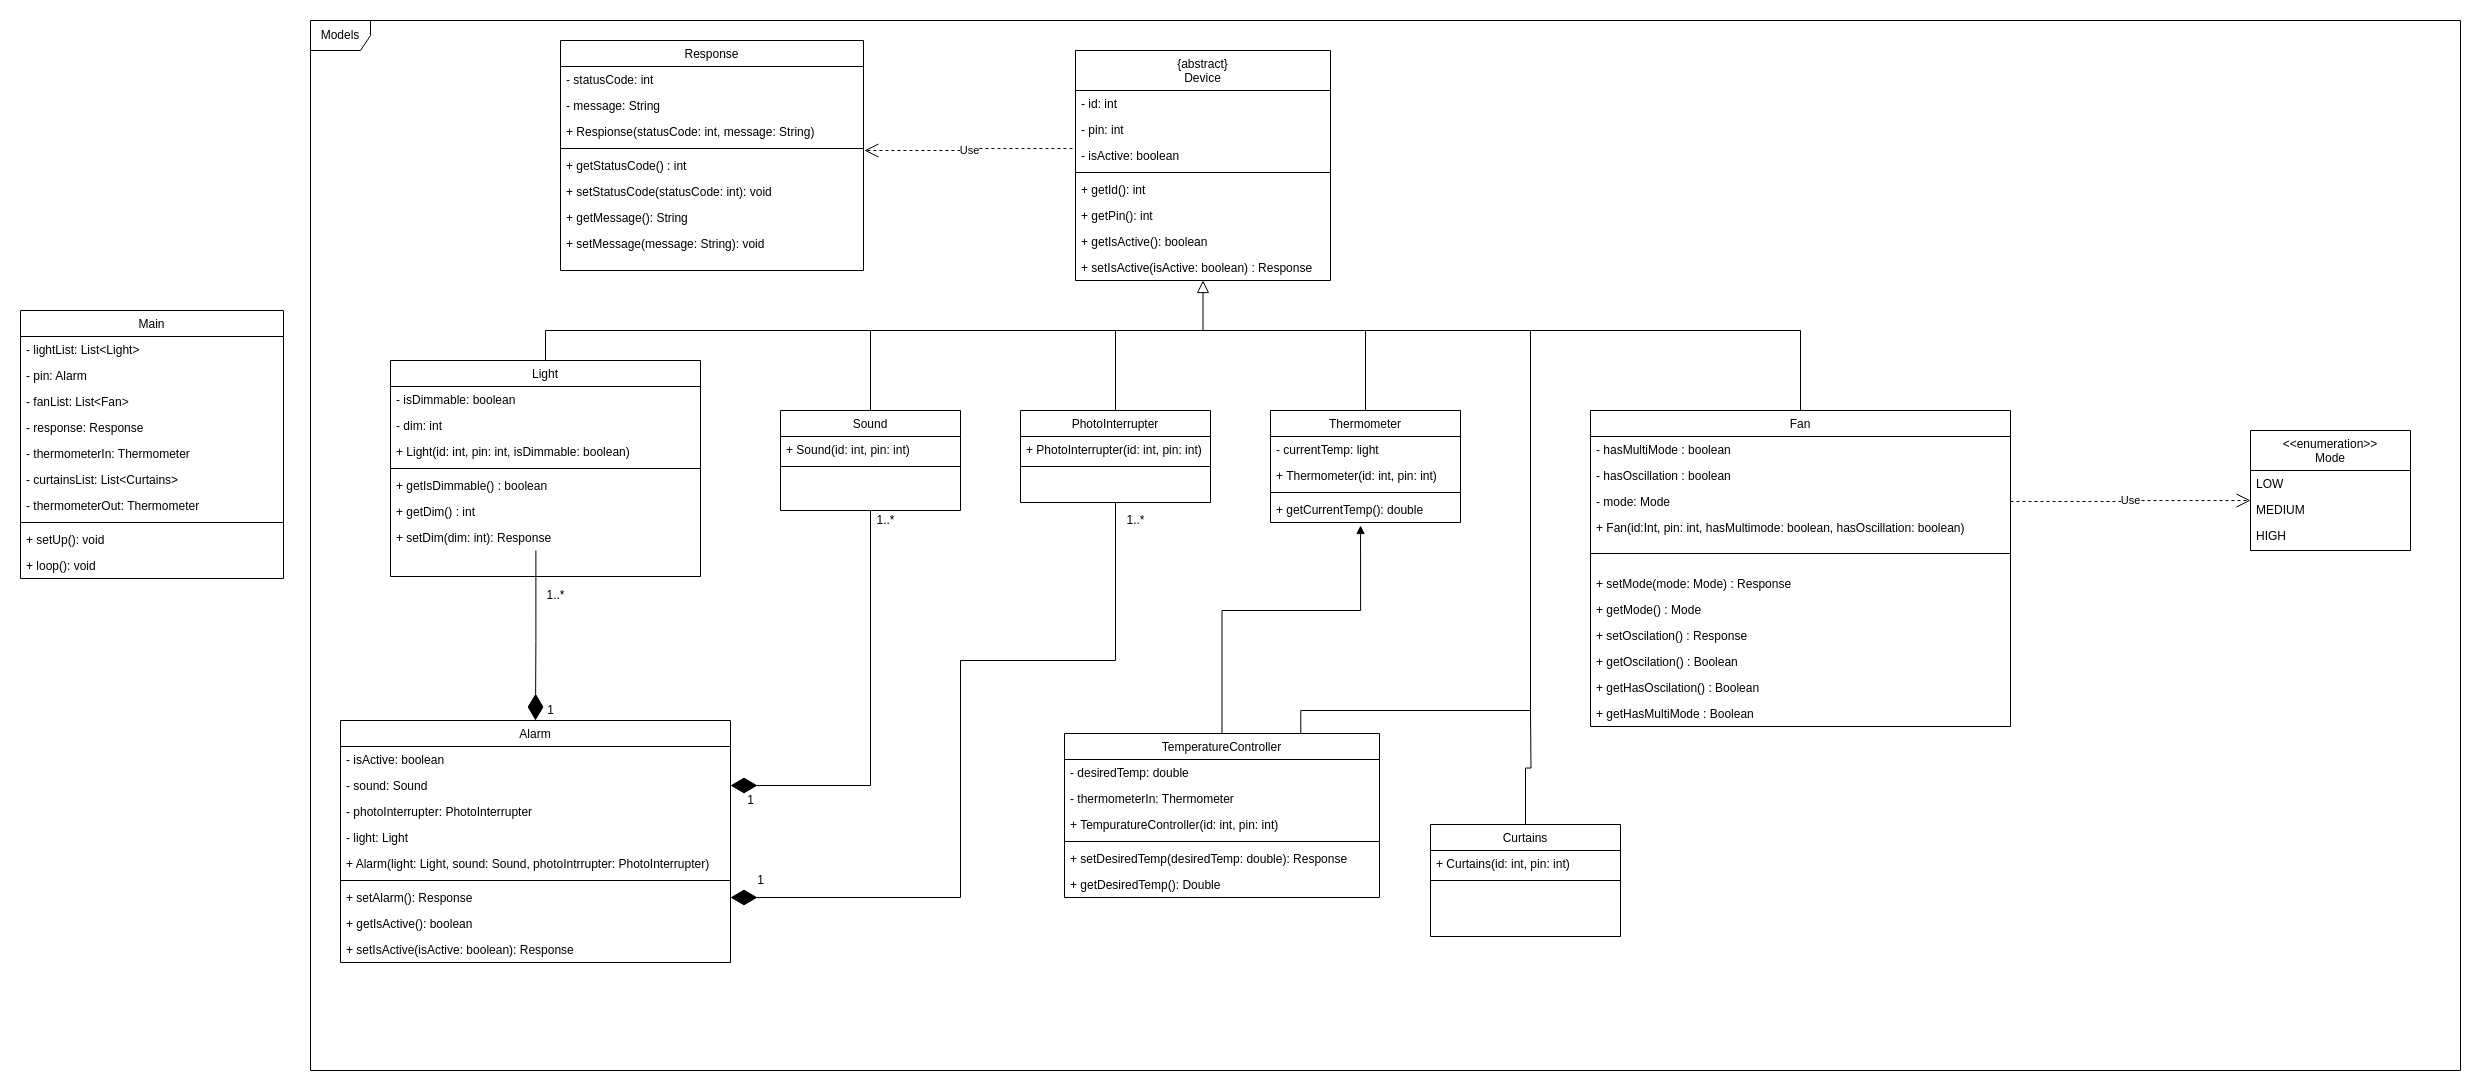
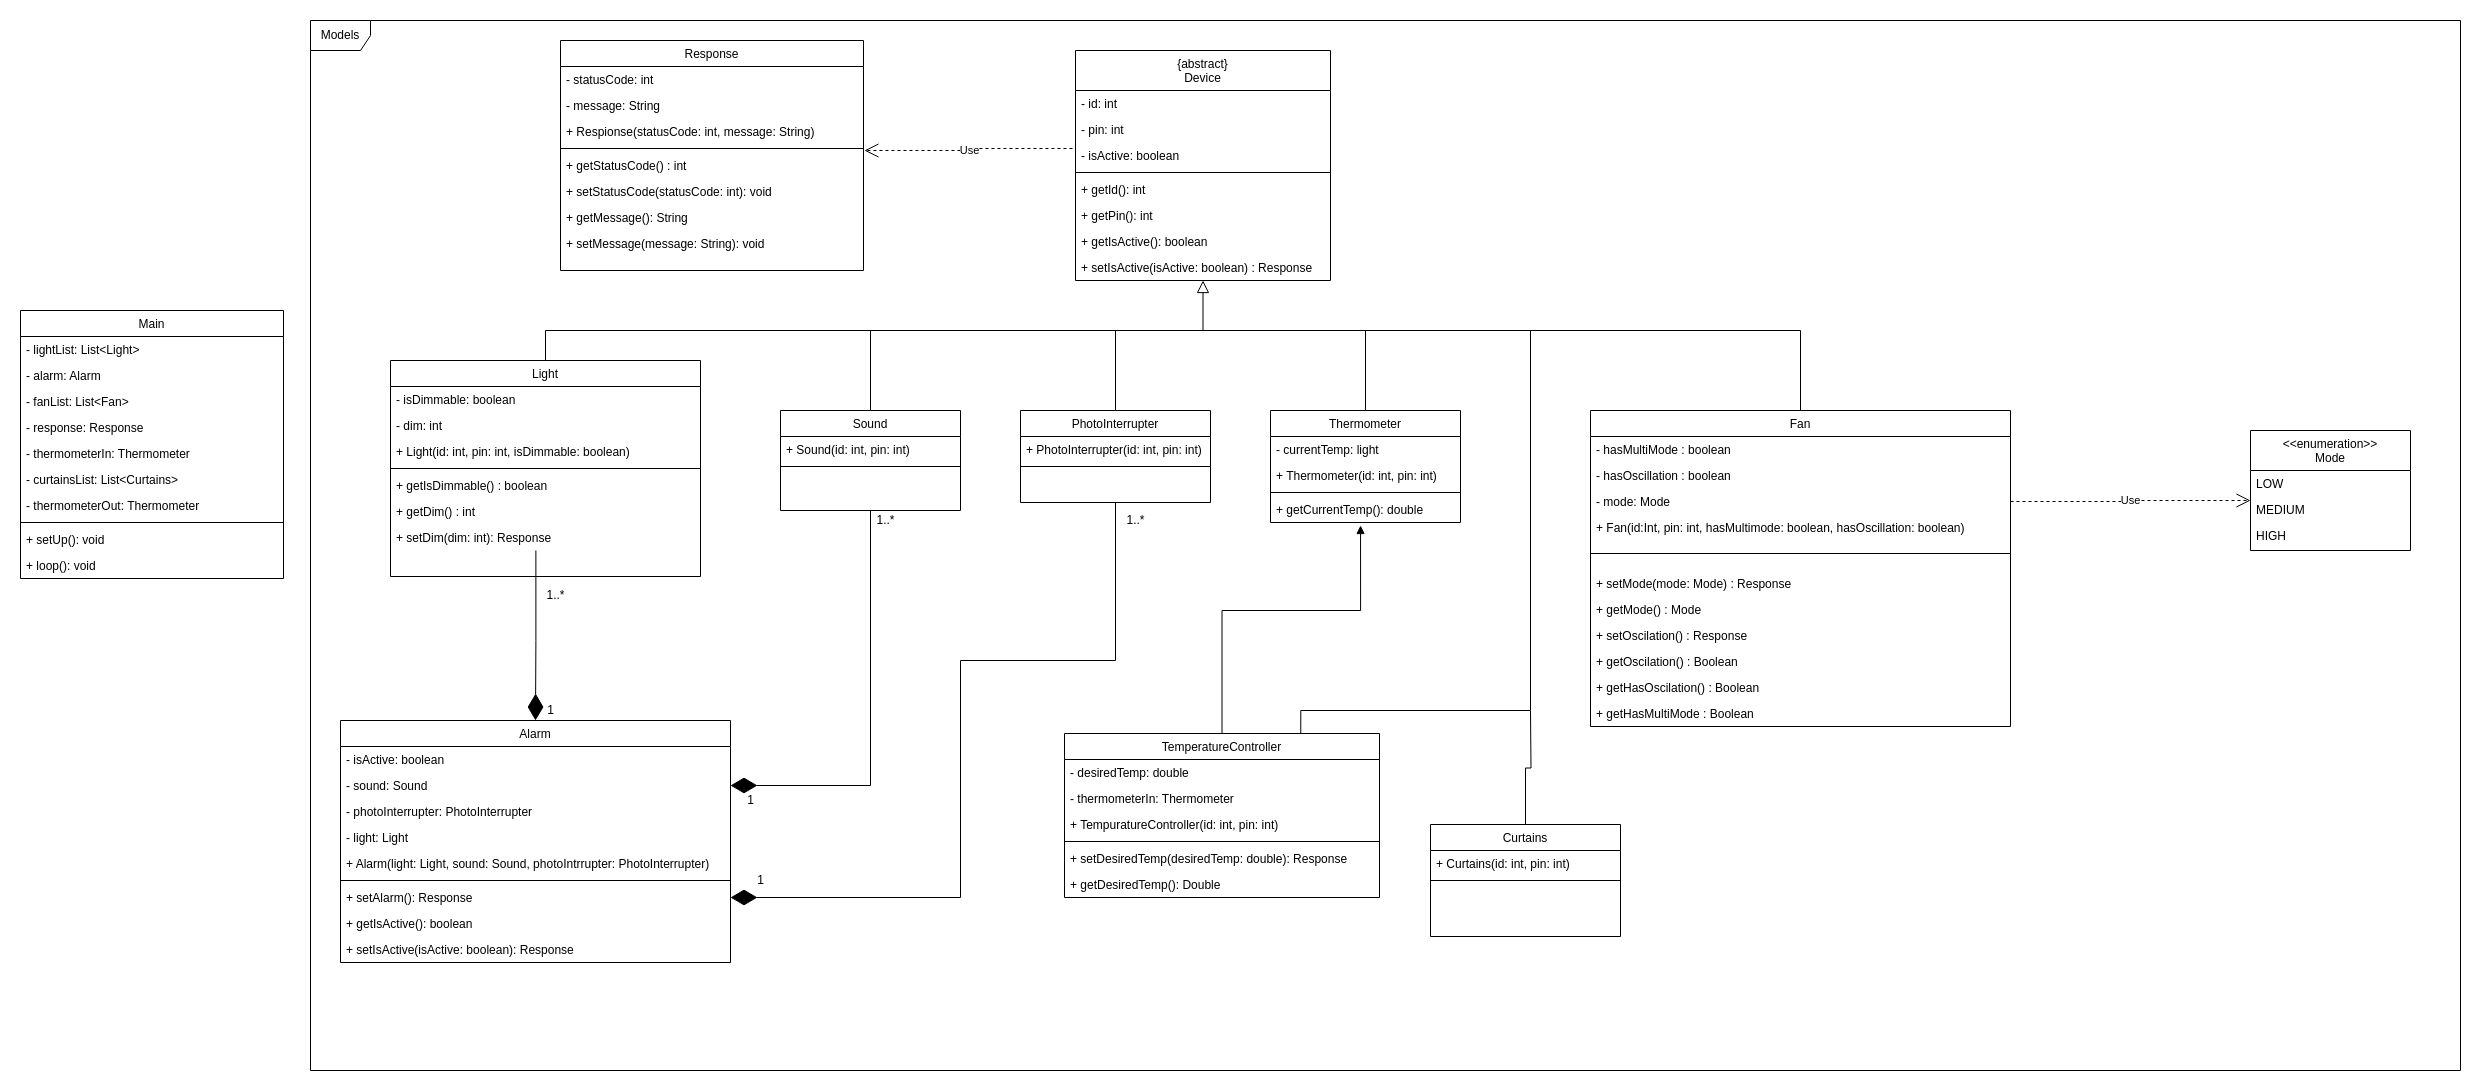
(59, 376) -> (65, 376)
